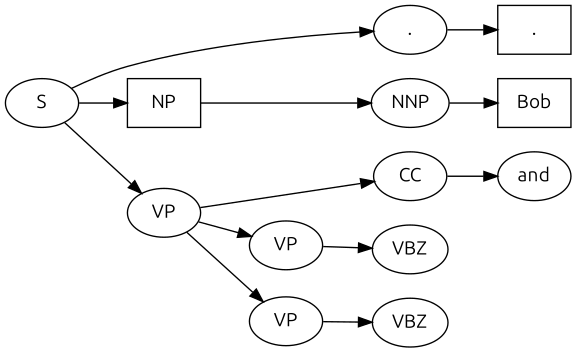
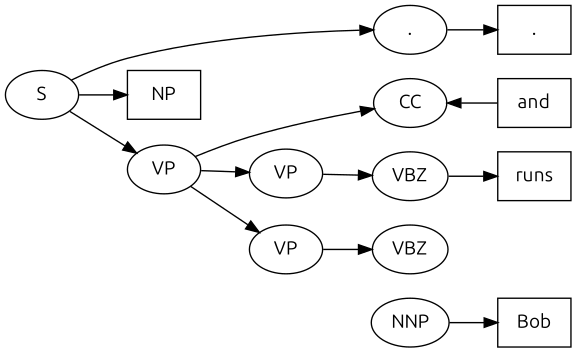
(279, 103) -> none
(465, 176) -> (479, 103)
(534, 176) -> (534, 103)
none -> (534, 176)
